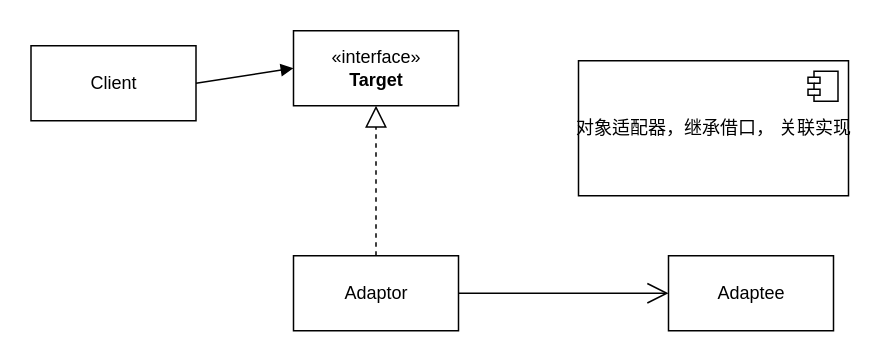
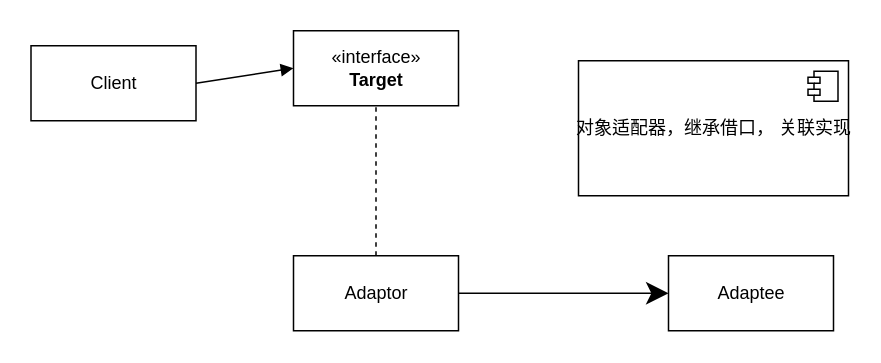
(376, 128) -> (376, 118)
(655, 293) -> (650, 293)
